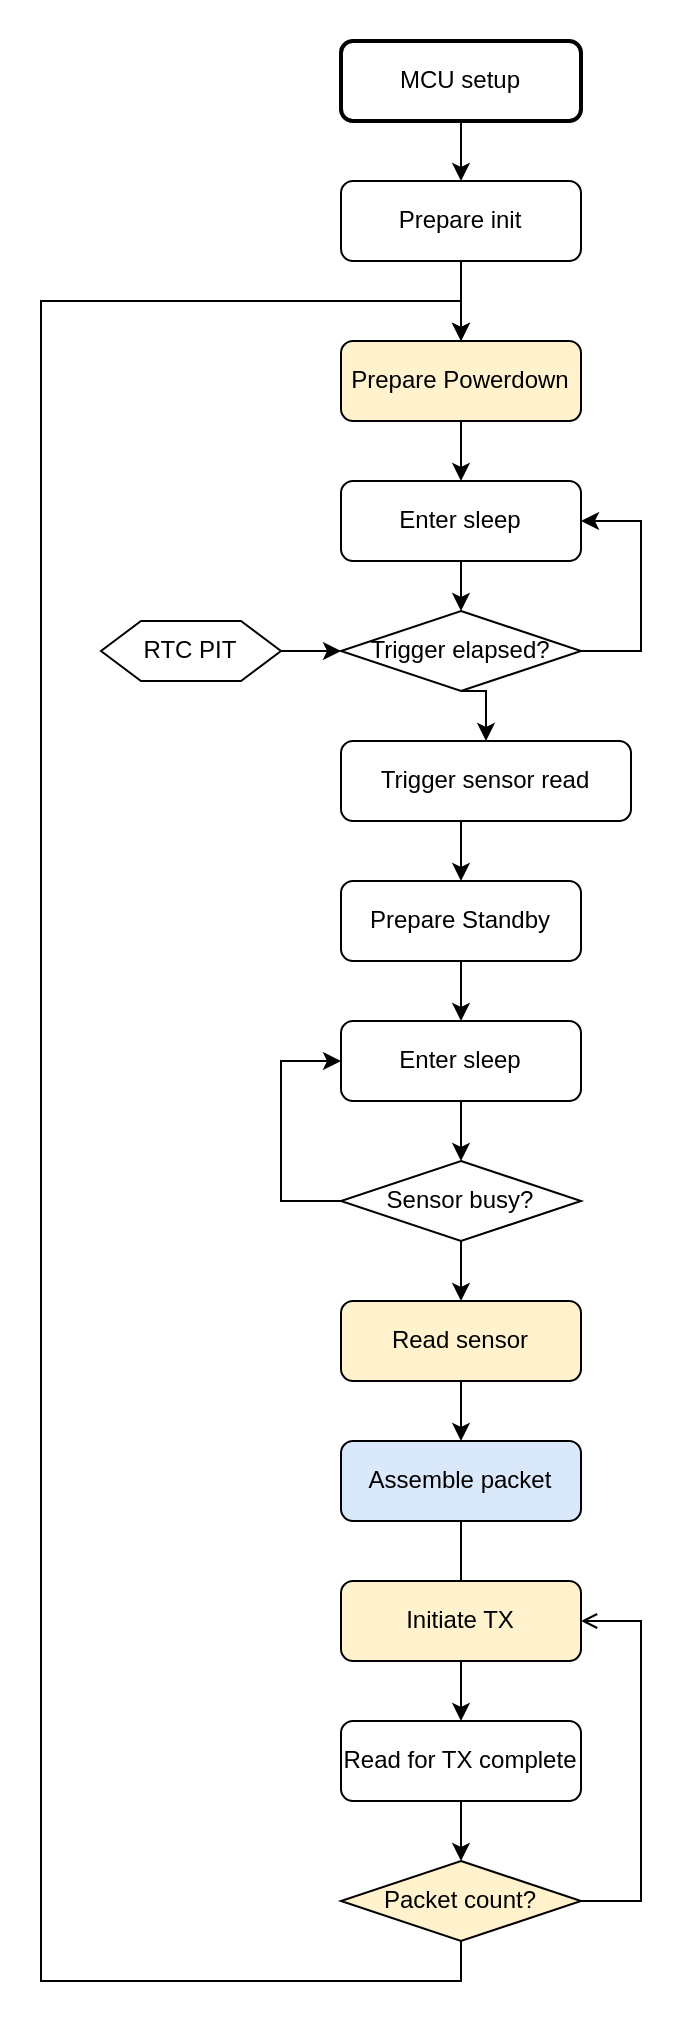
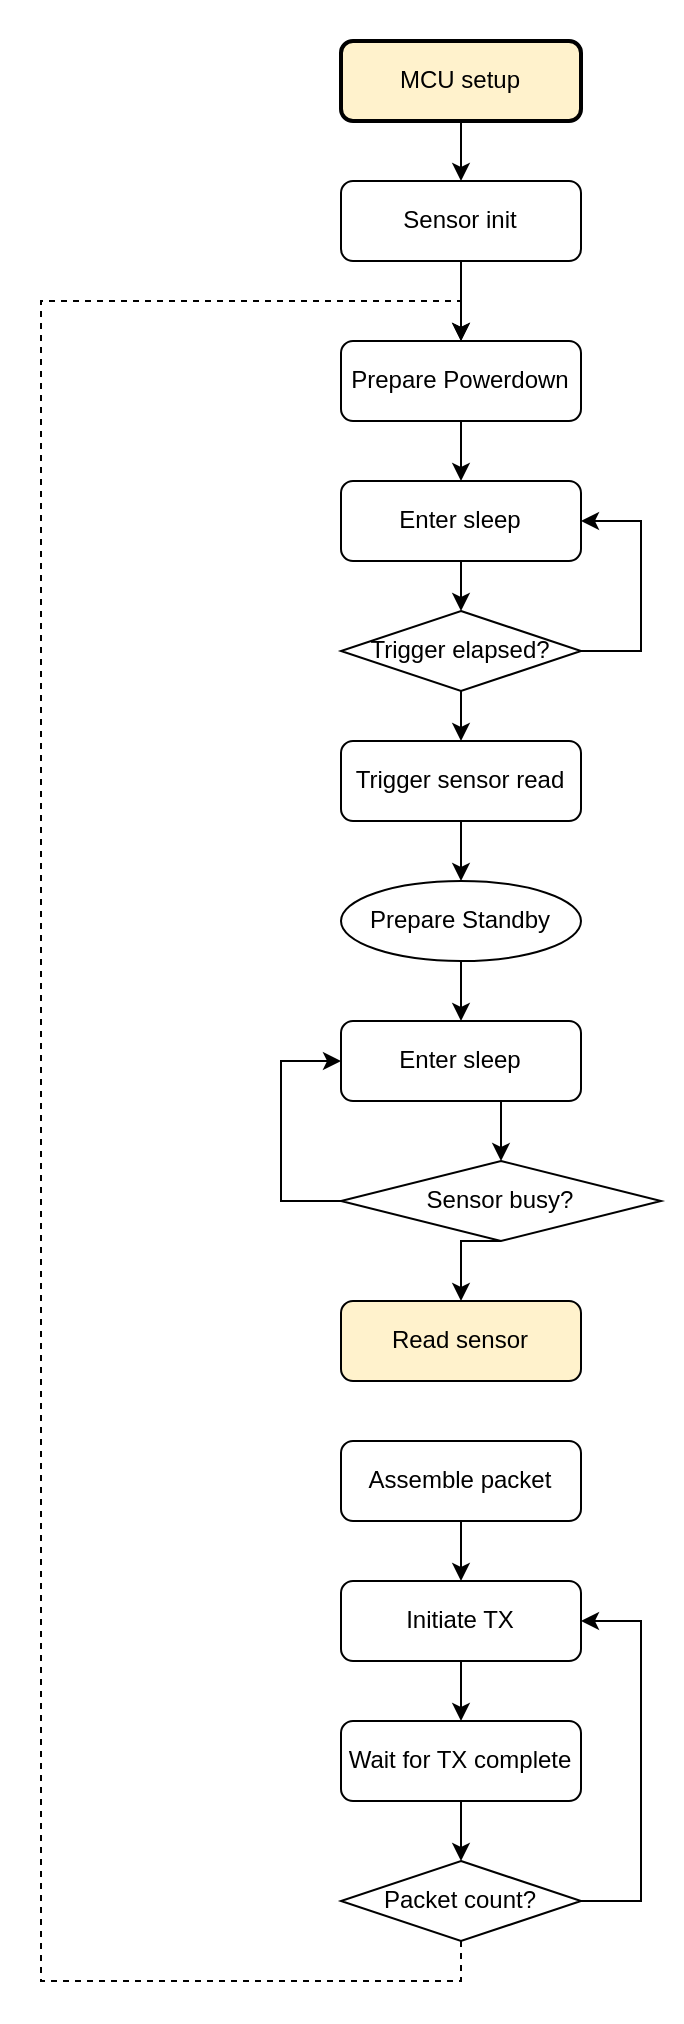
(461, 81) -> (461, 81)
(461, 221) -> (461, 221)
(461, 381) -> (461, 381)
(191, 651) -> none
(304, 651) -> none
(486, 781) -> (461, 781)
(461, 921) -> (461, 921)
(41, 1161) -> (41, 1161)
(461, 1201) -> (501, 1201)
(461, 1404) -> none
(461, 1481) -> (461, 1481)
(461, 1571) -> (461, 1566)
(461, 1621) -> (461, 1621)
(593, 1621) -> (596, 1621)
(461, 1761) -> (461, 1761)
(461, 1901) -> (461, 1901)
